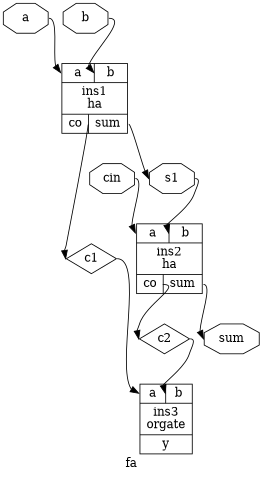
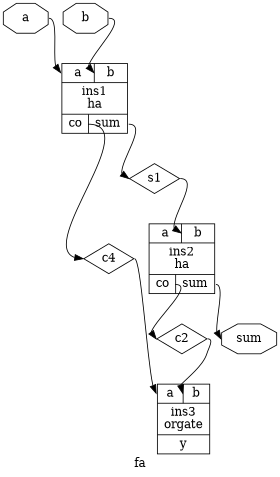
(112, 179) -> none
(172, 179) -> (154, 179)
(91, 259) -> (109, 259)
